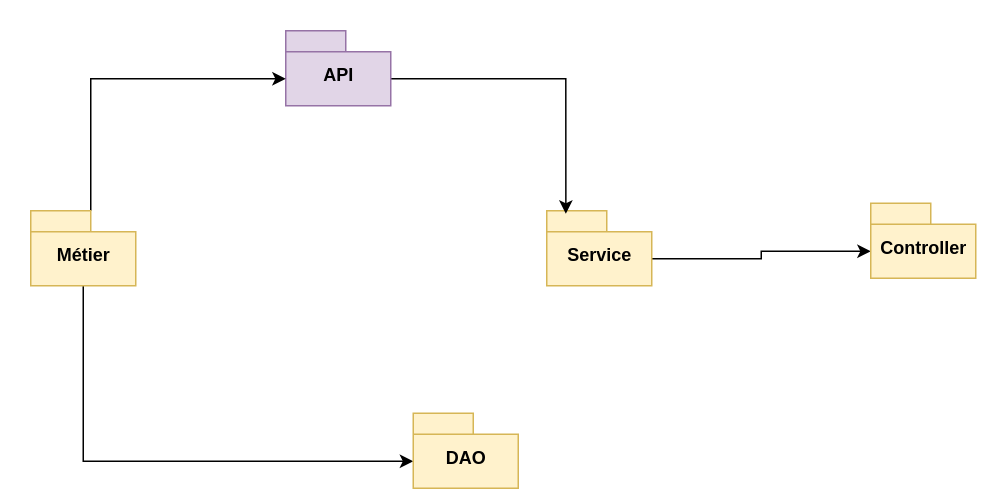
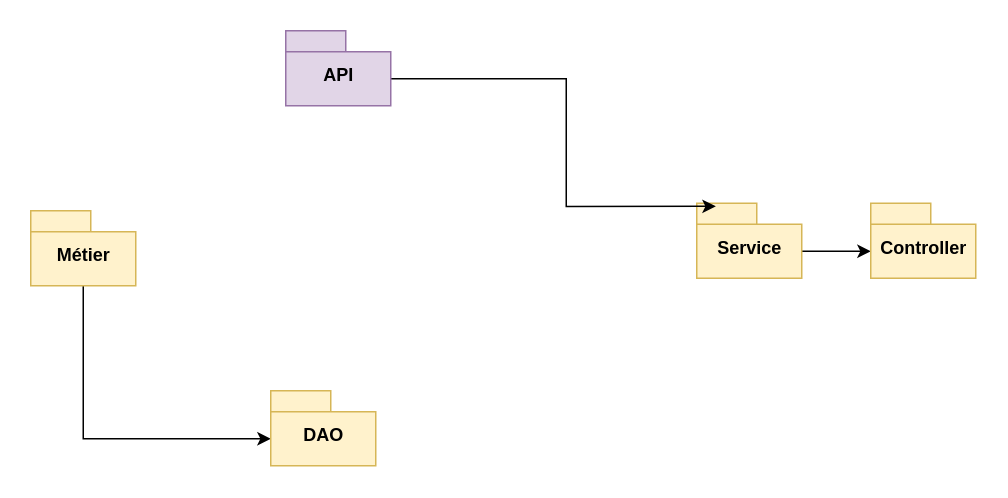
(117, 79) -> none
(599, 248) -> (749, 241)
(466, 451) -> (323, 428)
